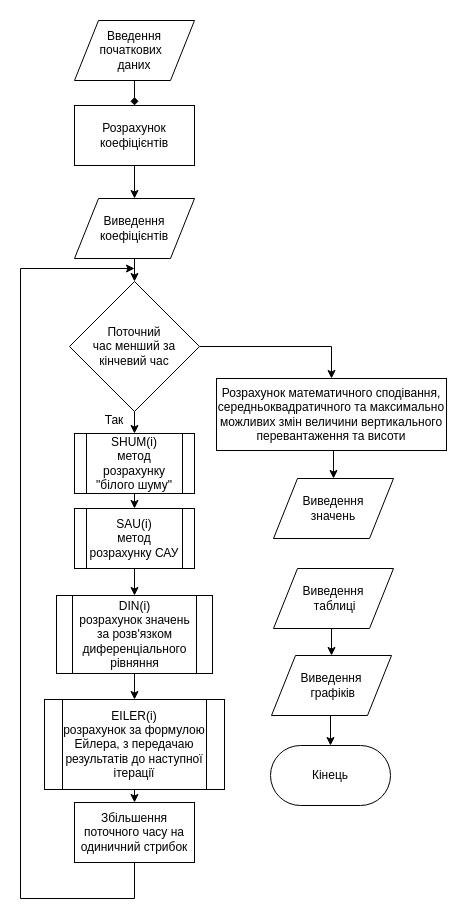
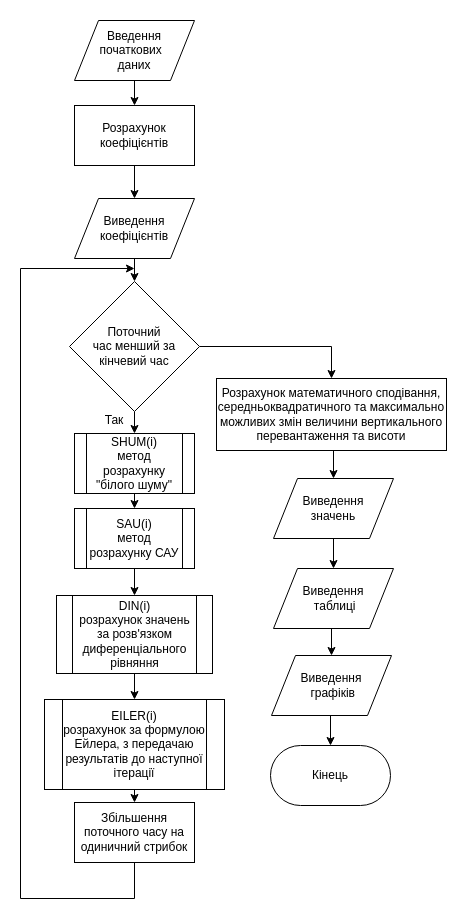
(135, 97) -> (135, 97)
none -> (334, 550)
